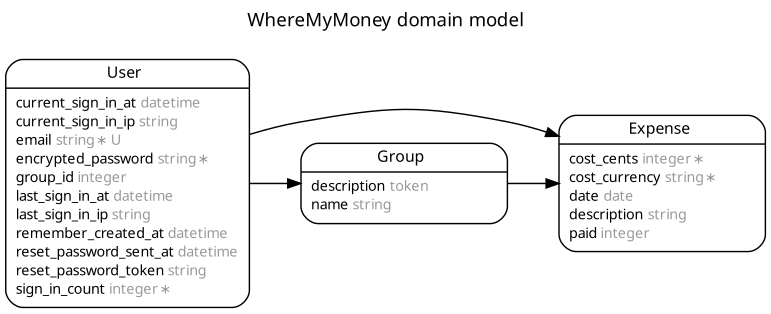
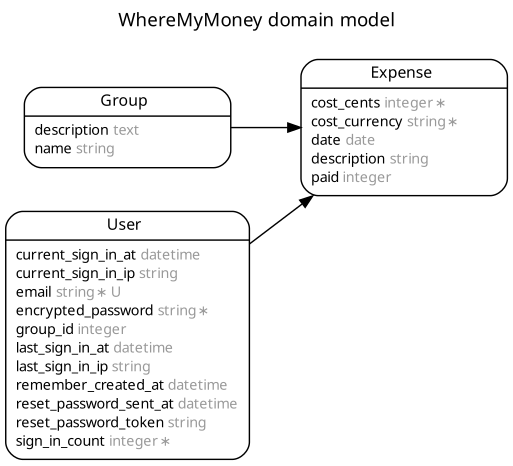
(269, 183) -> none
(410, 186) -> (127, 130)
